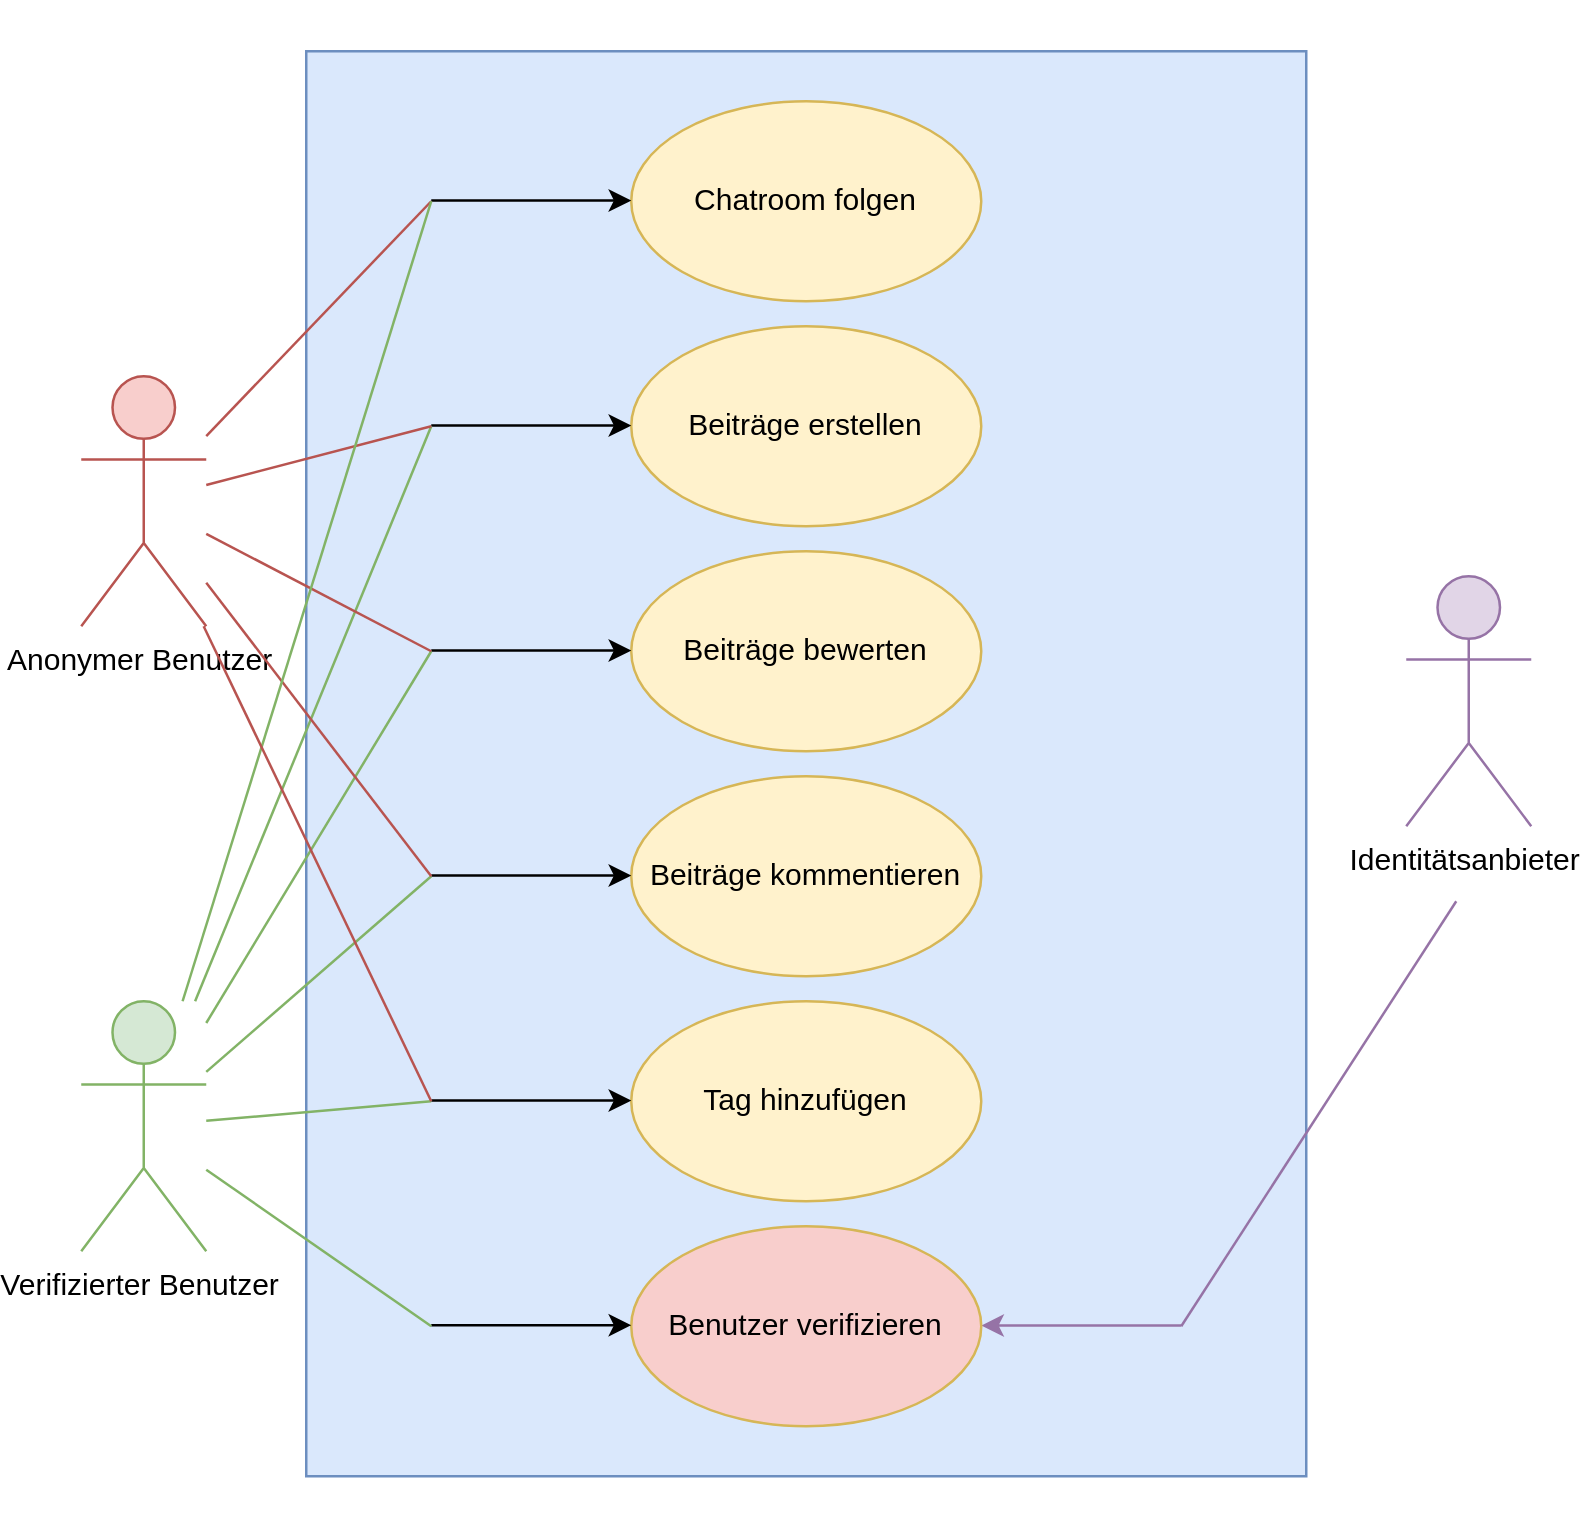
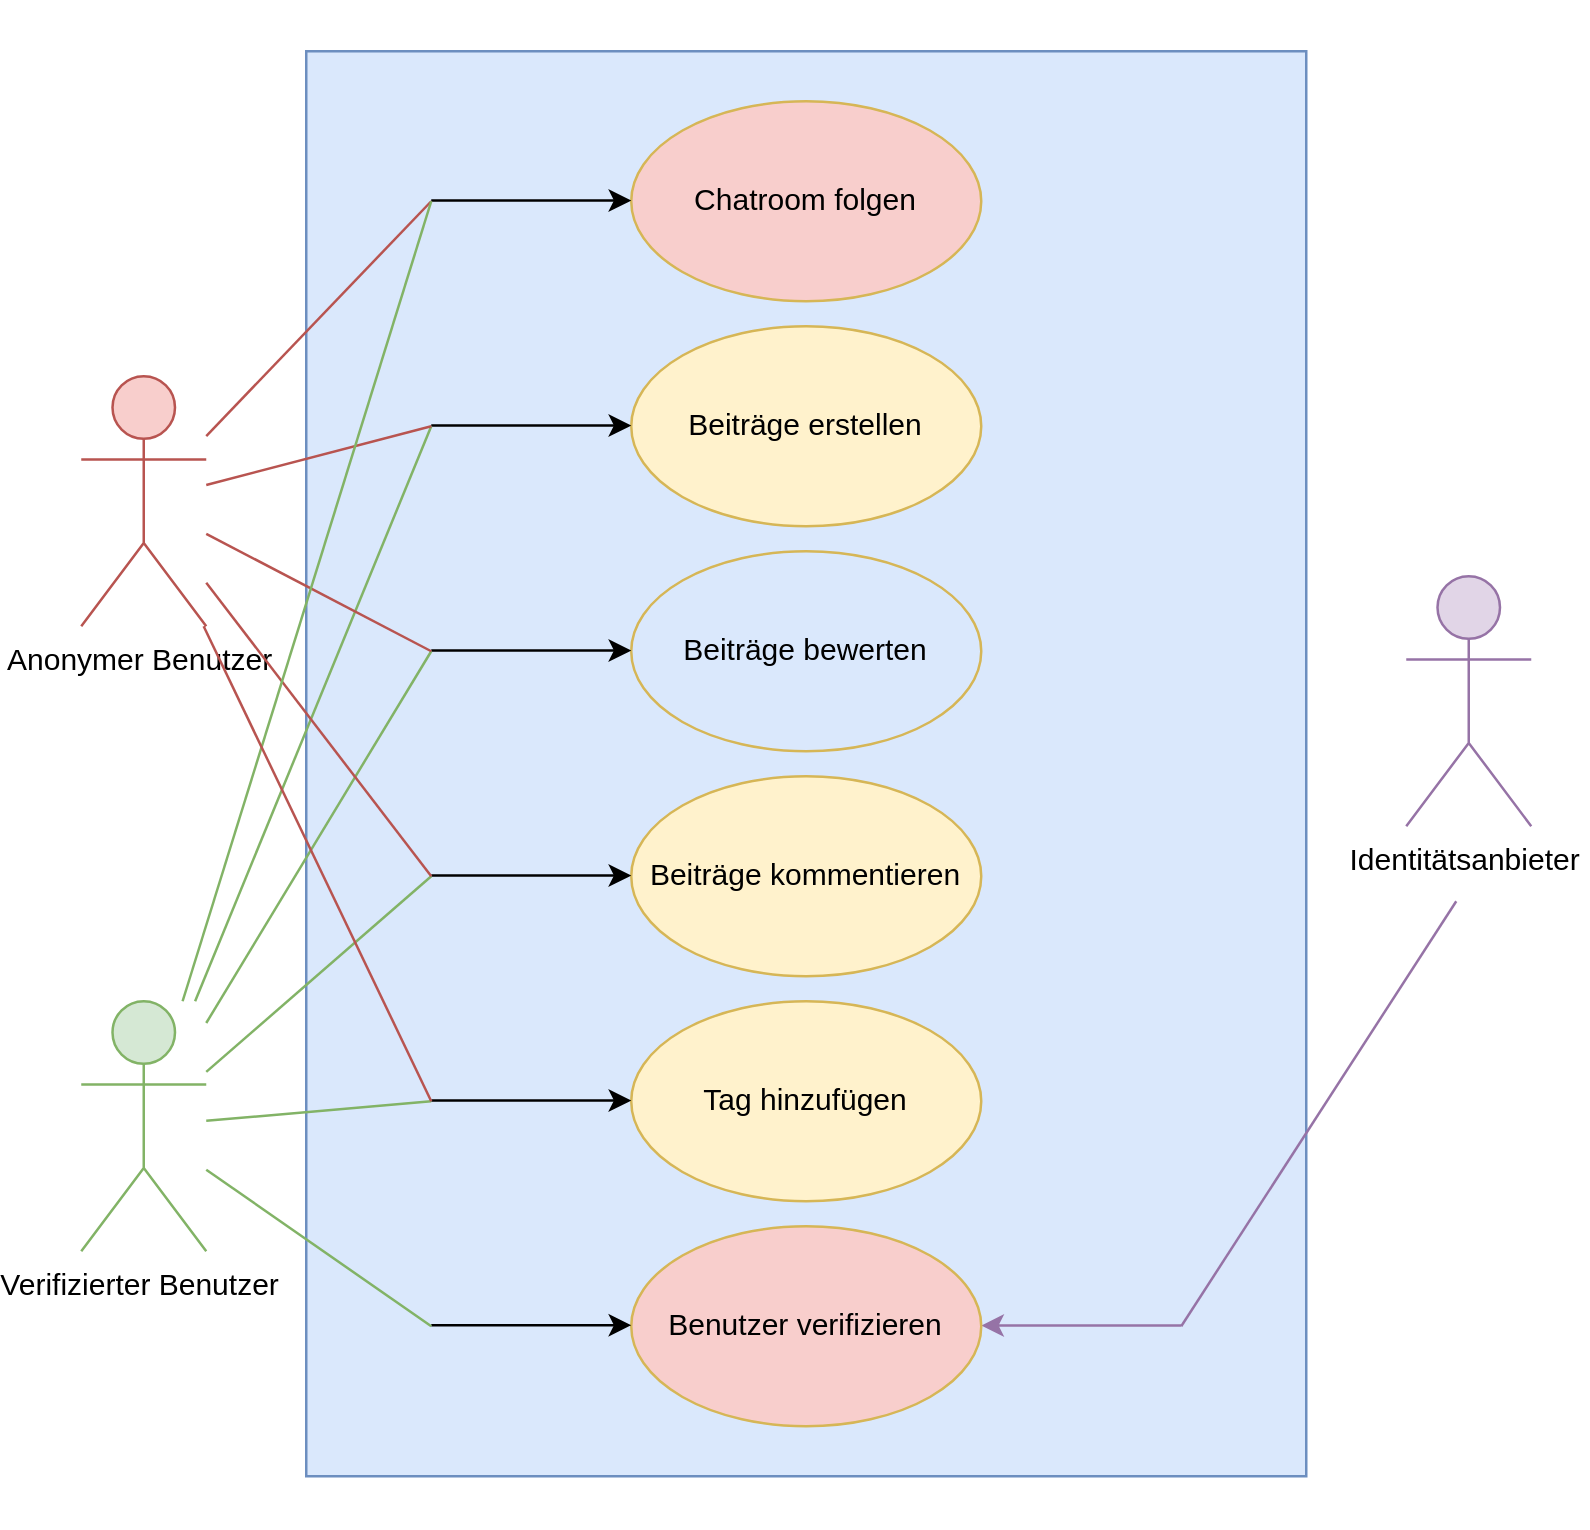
(806, 201) -> (806, 201)
(806, 651) -> (806, 651)
